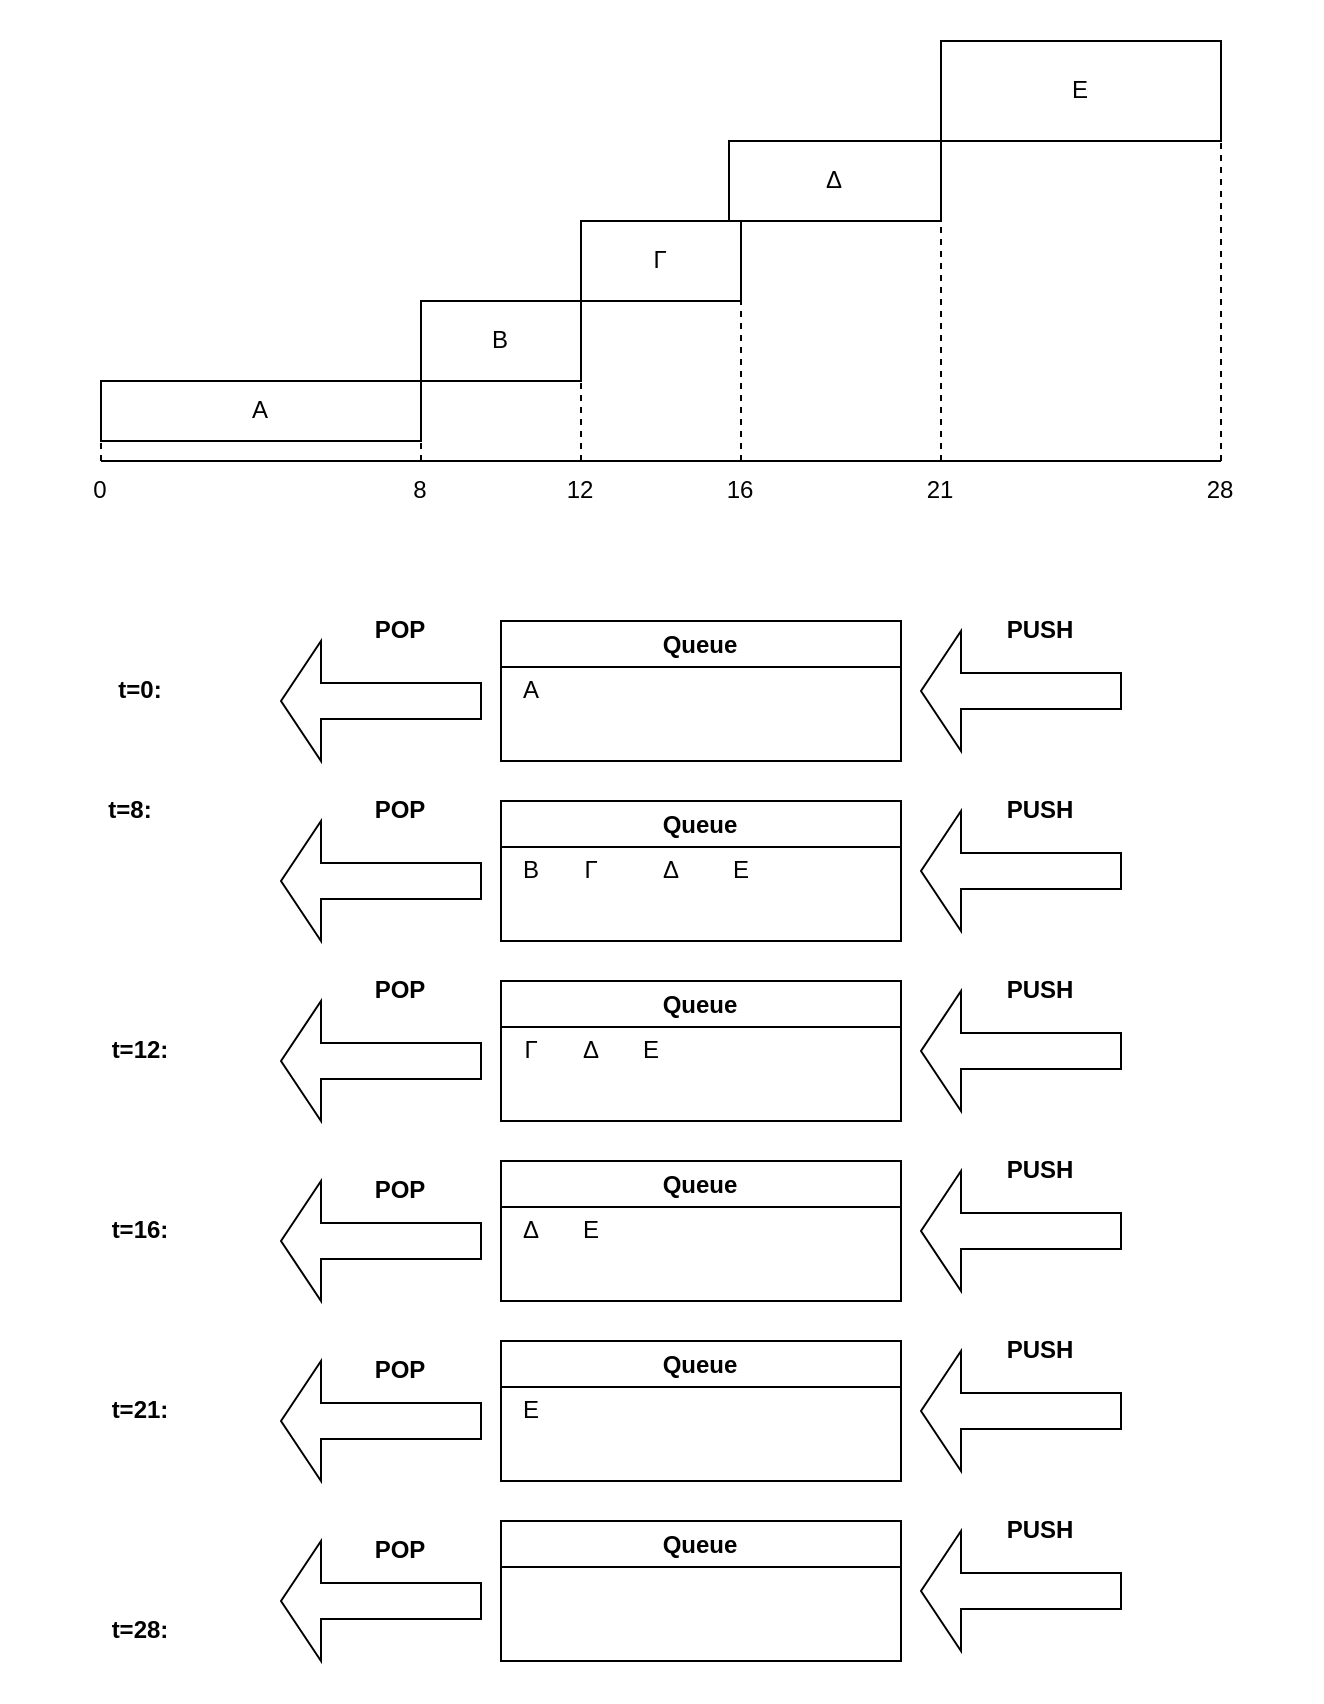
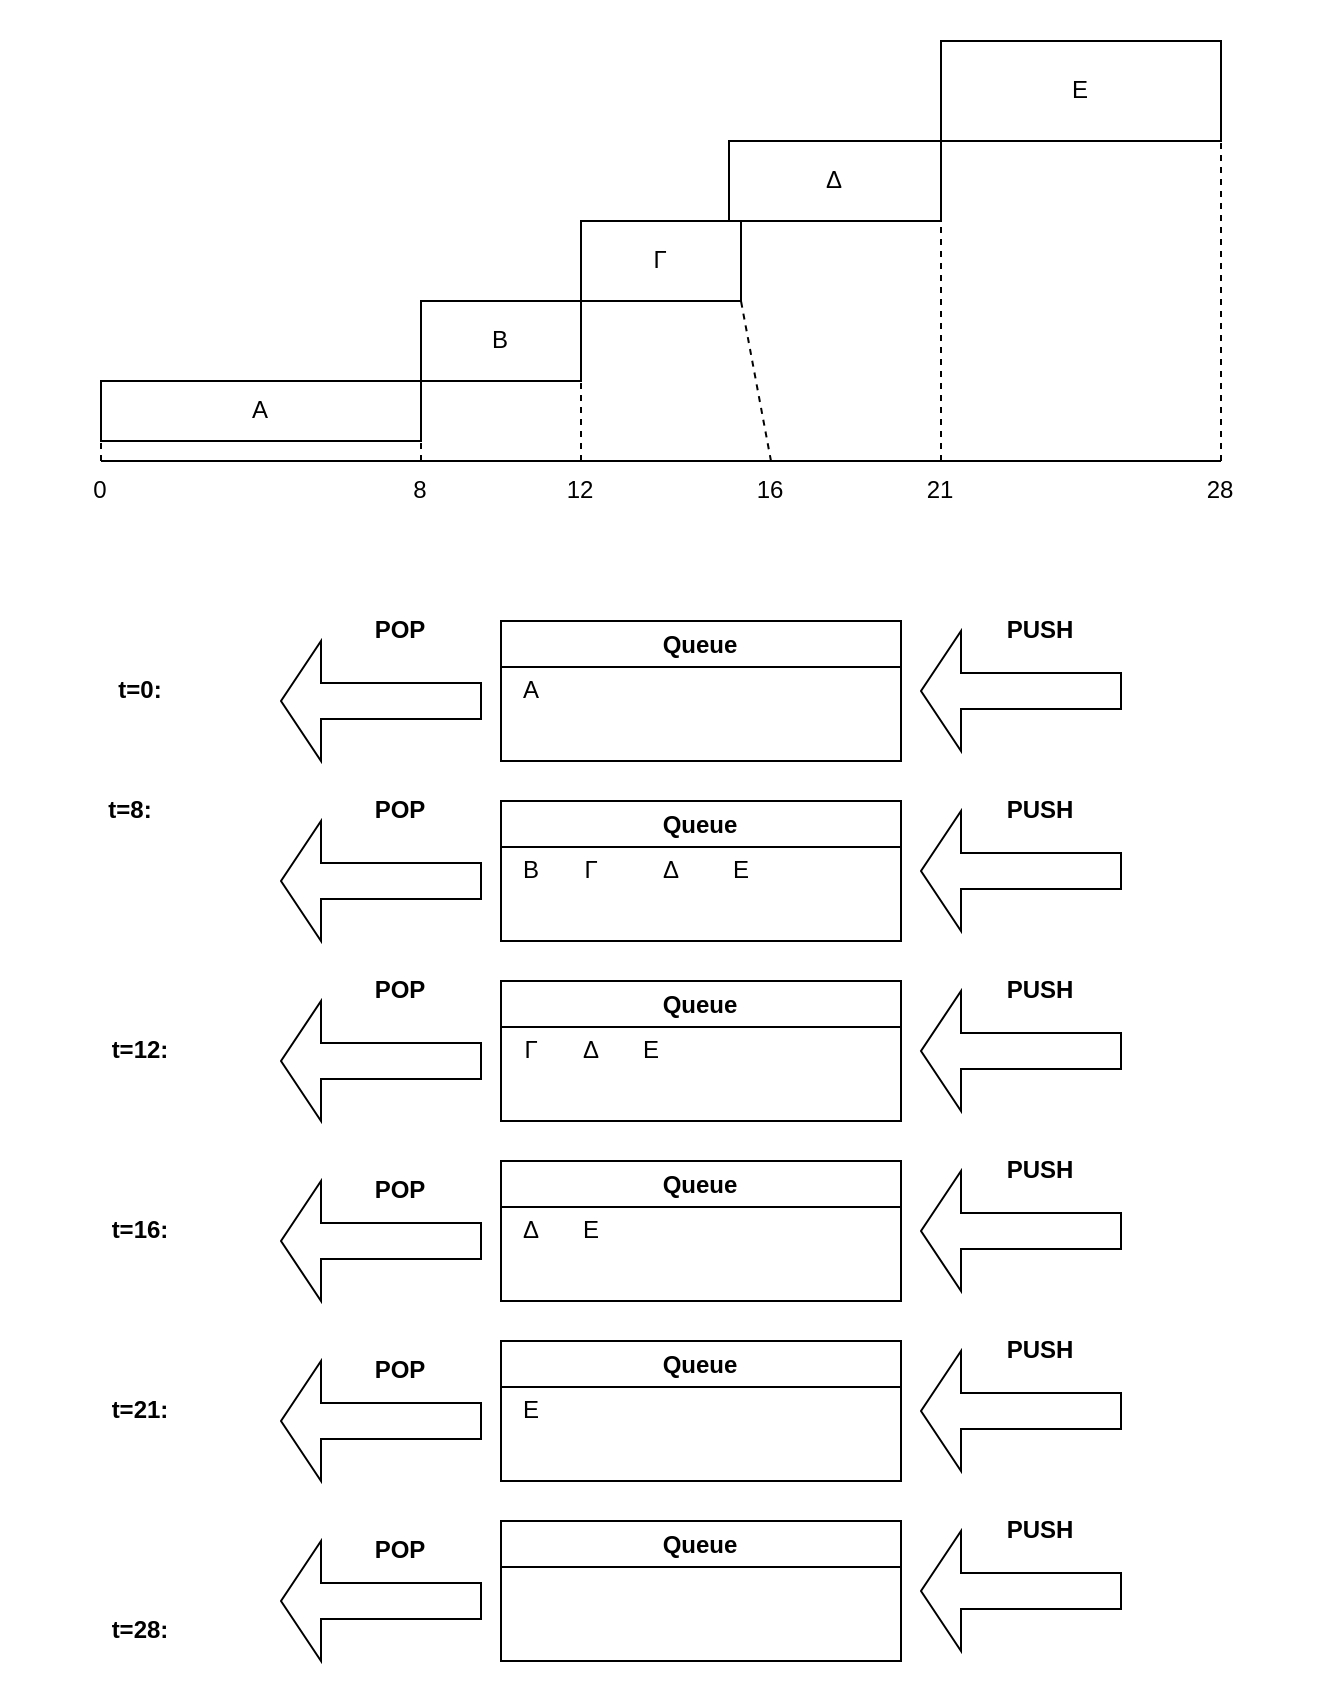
(741, 491) -> (771, 491)
